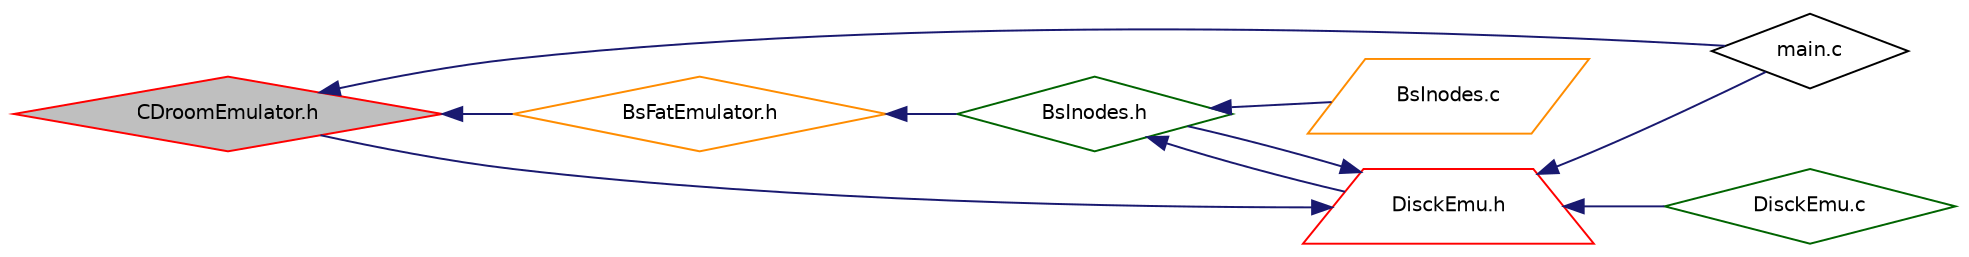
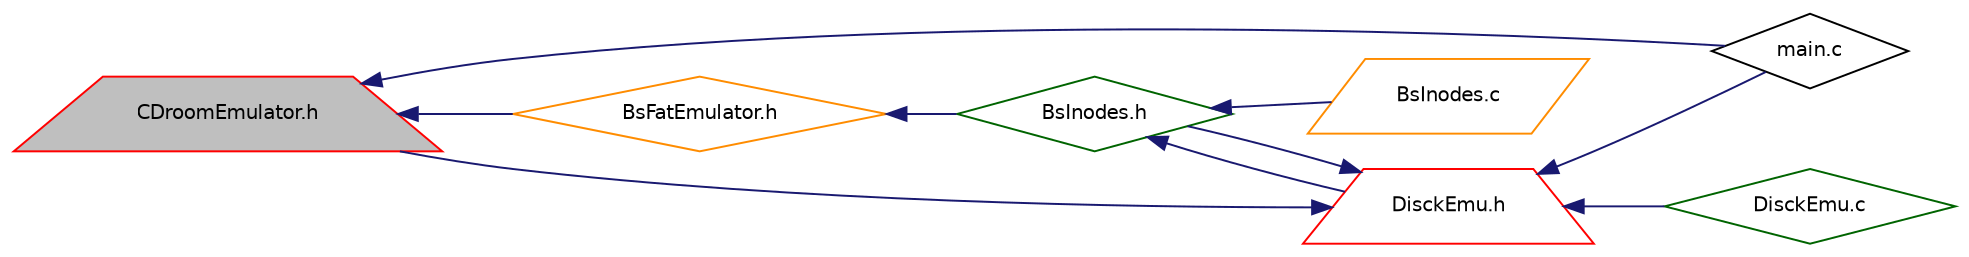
(228, 114) -> (228, 114)
